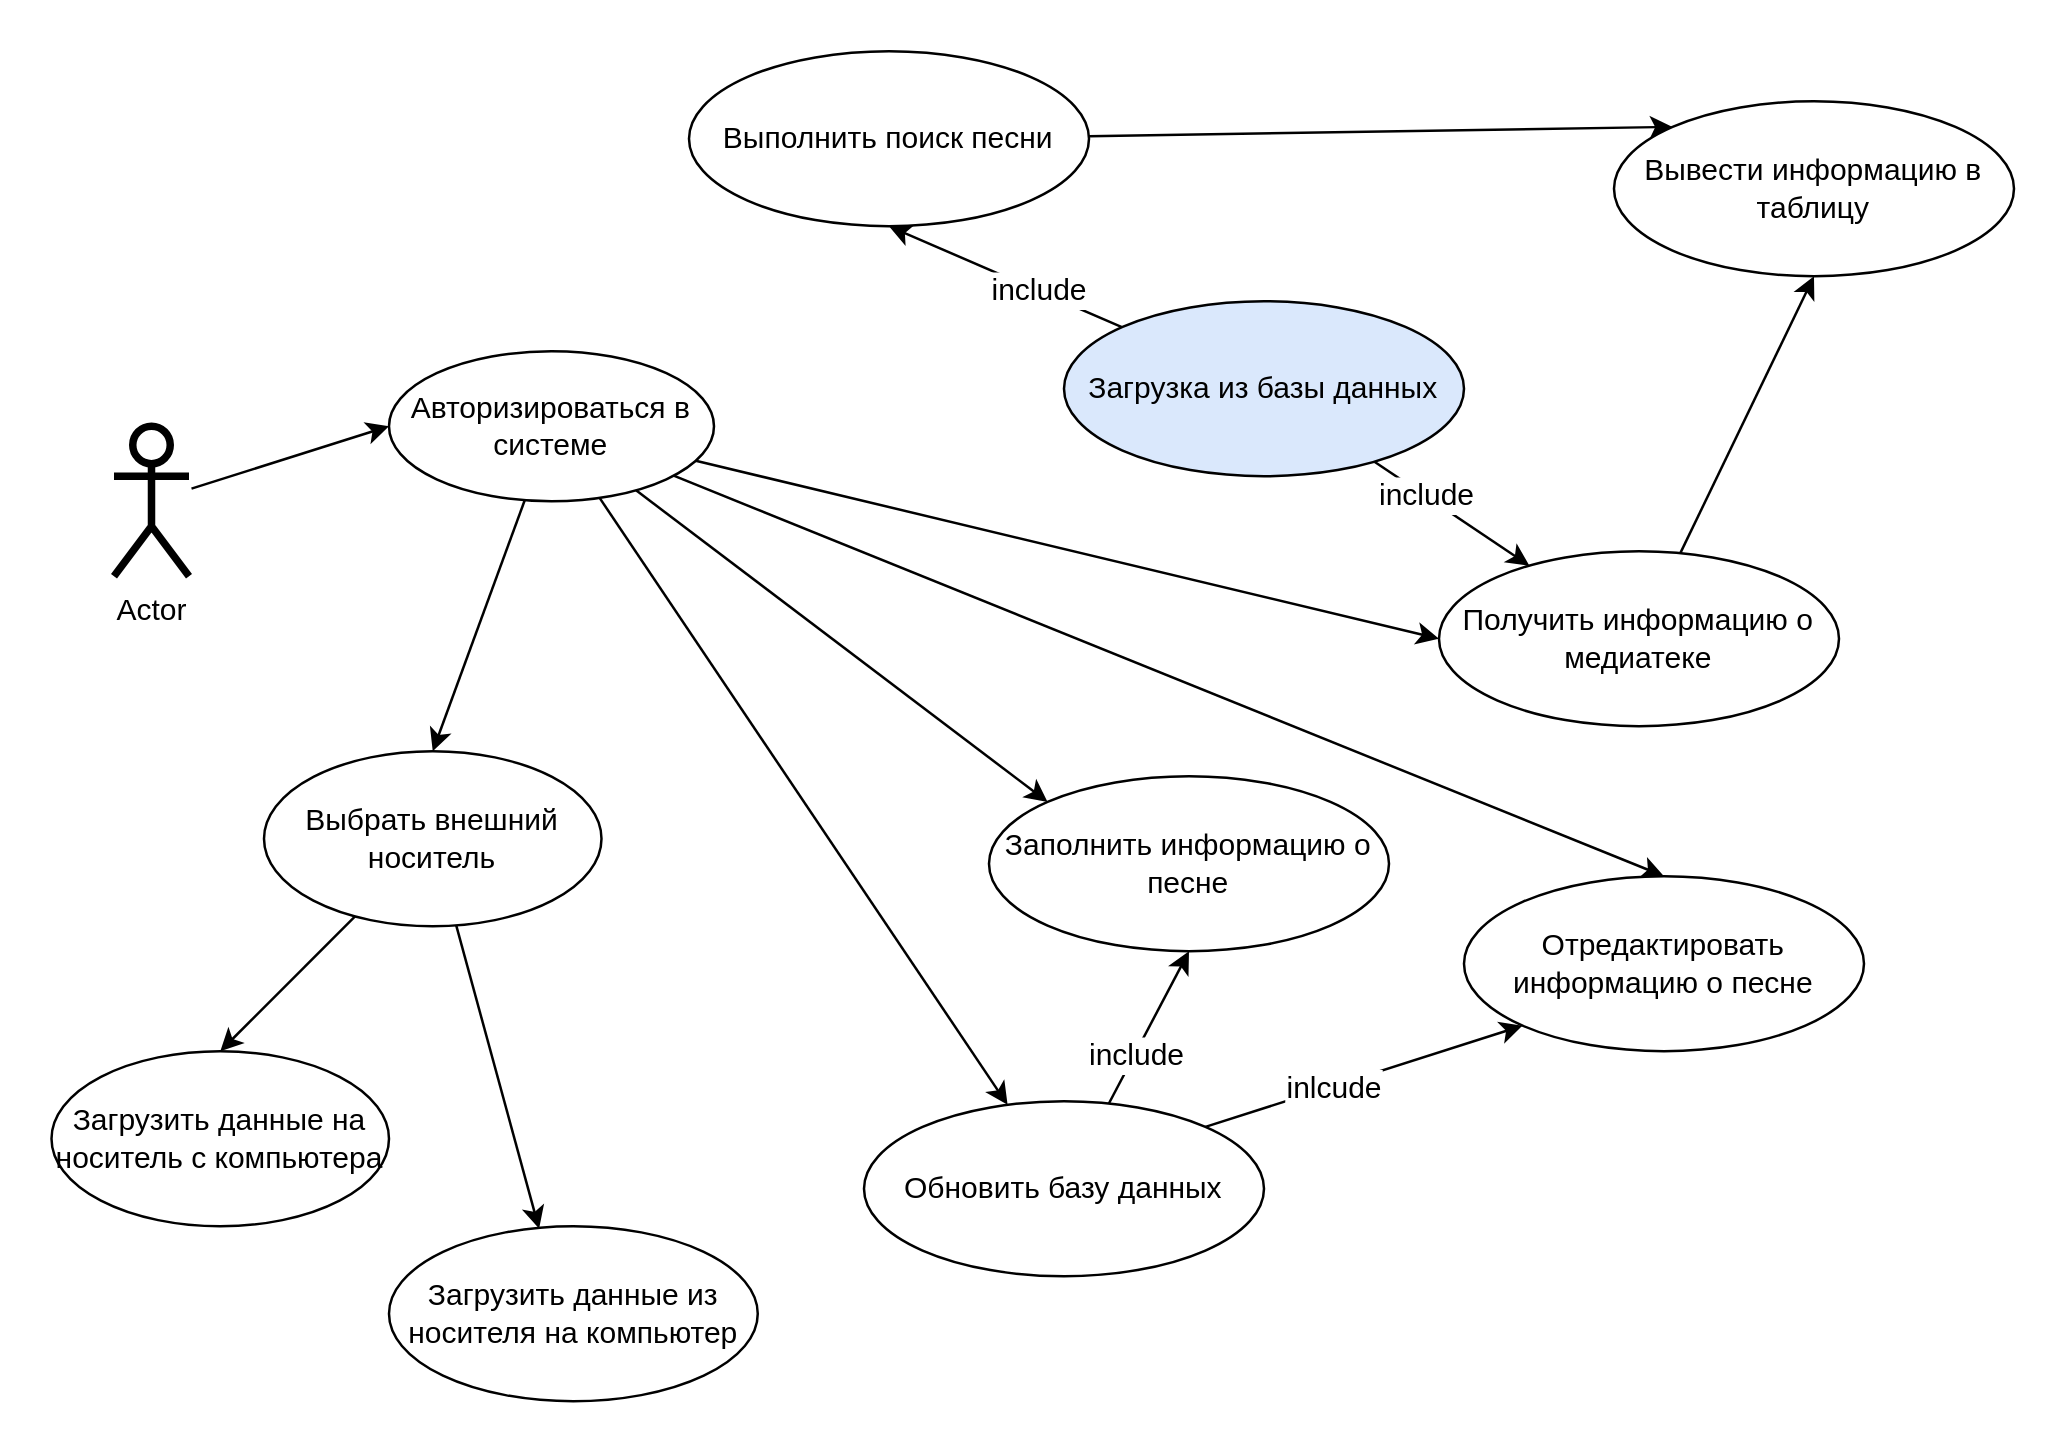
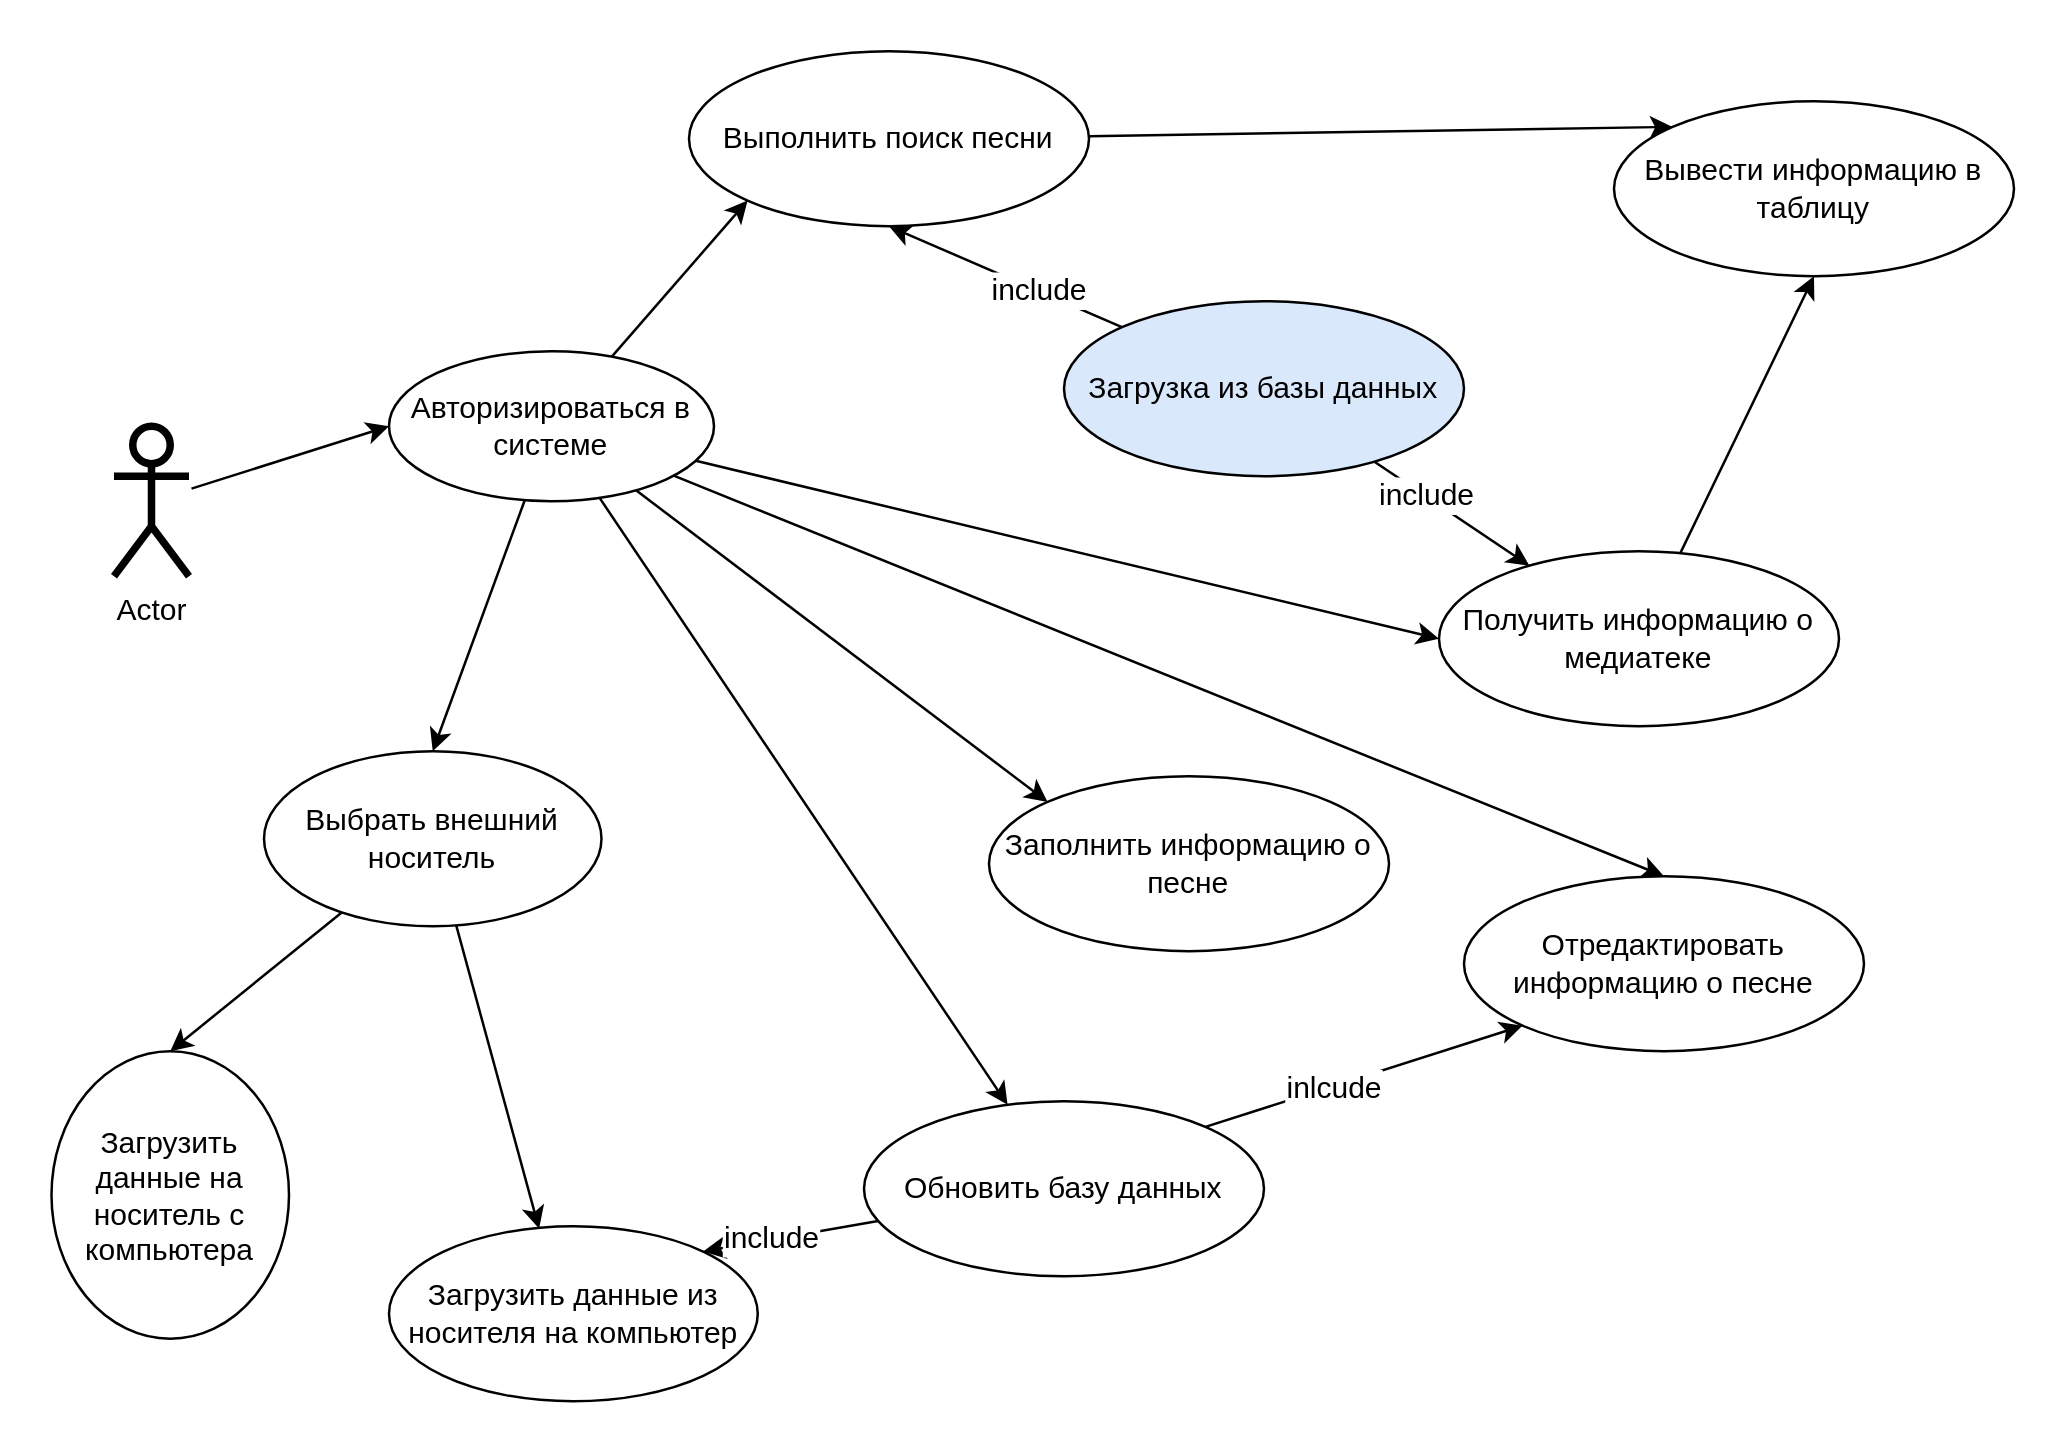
none -> (674, 285)
(1162, 1002) -> none
(220, 1139) -> (170, 1195)
none -> (799, 1235)
